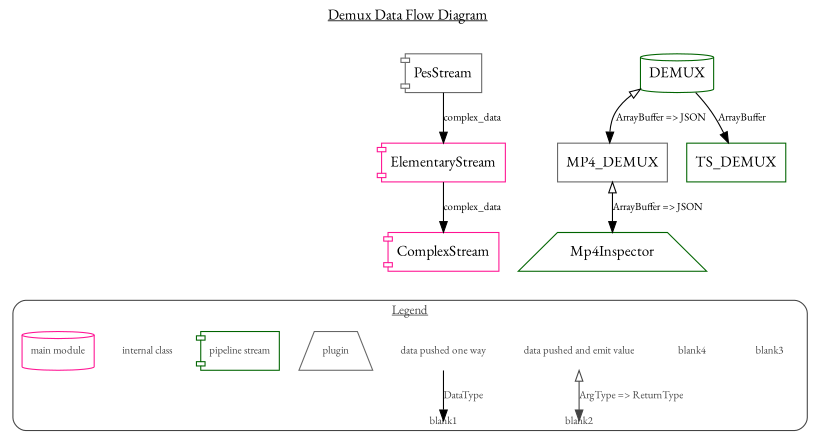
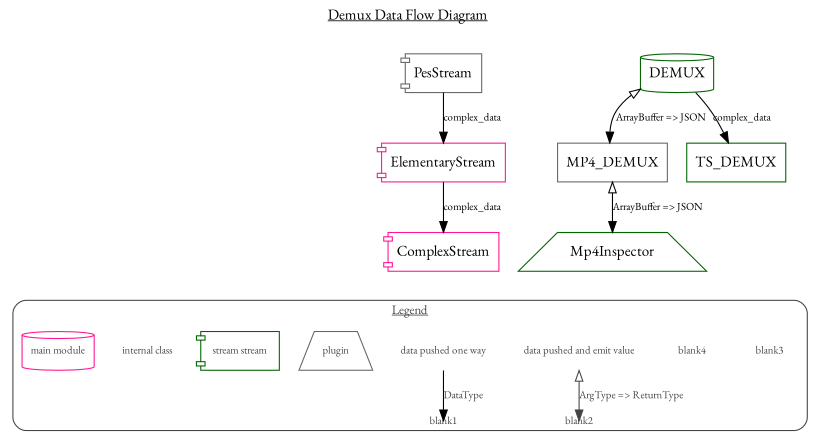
(742, 118) -> (742, 118)
(240, 351) -> (240, 351)
